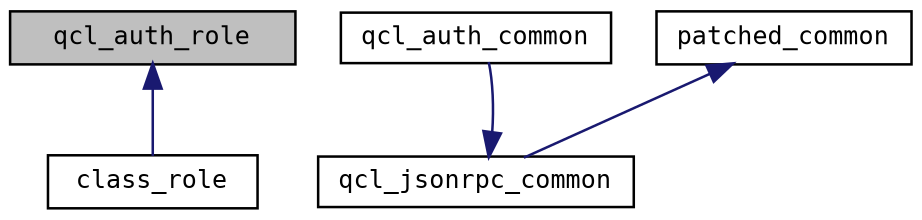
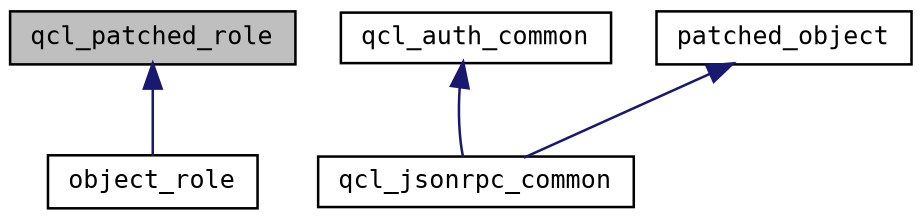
(153, 38) -> (153, 38)
(784, 38) -> (784, 38)
(493, 97) -> (459, 122)
(153, 182) -> (153, 182)
